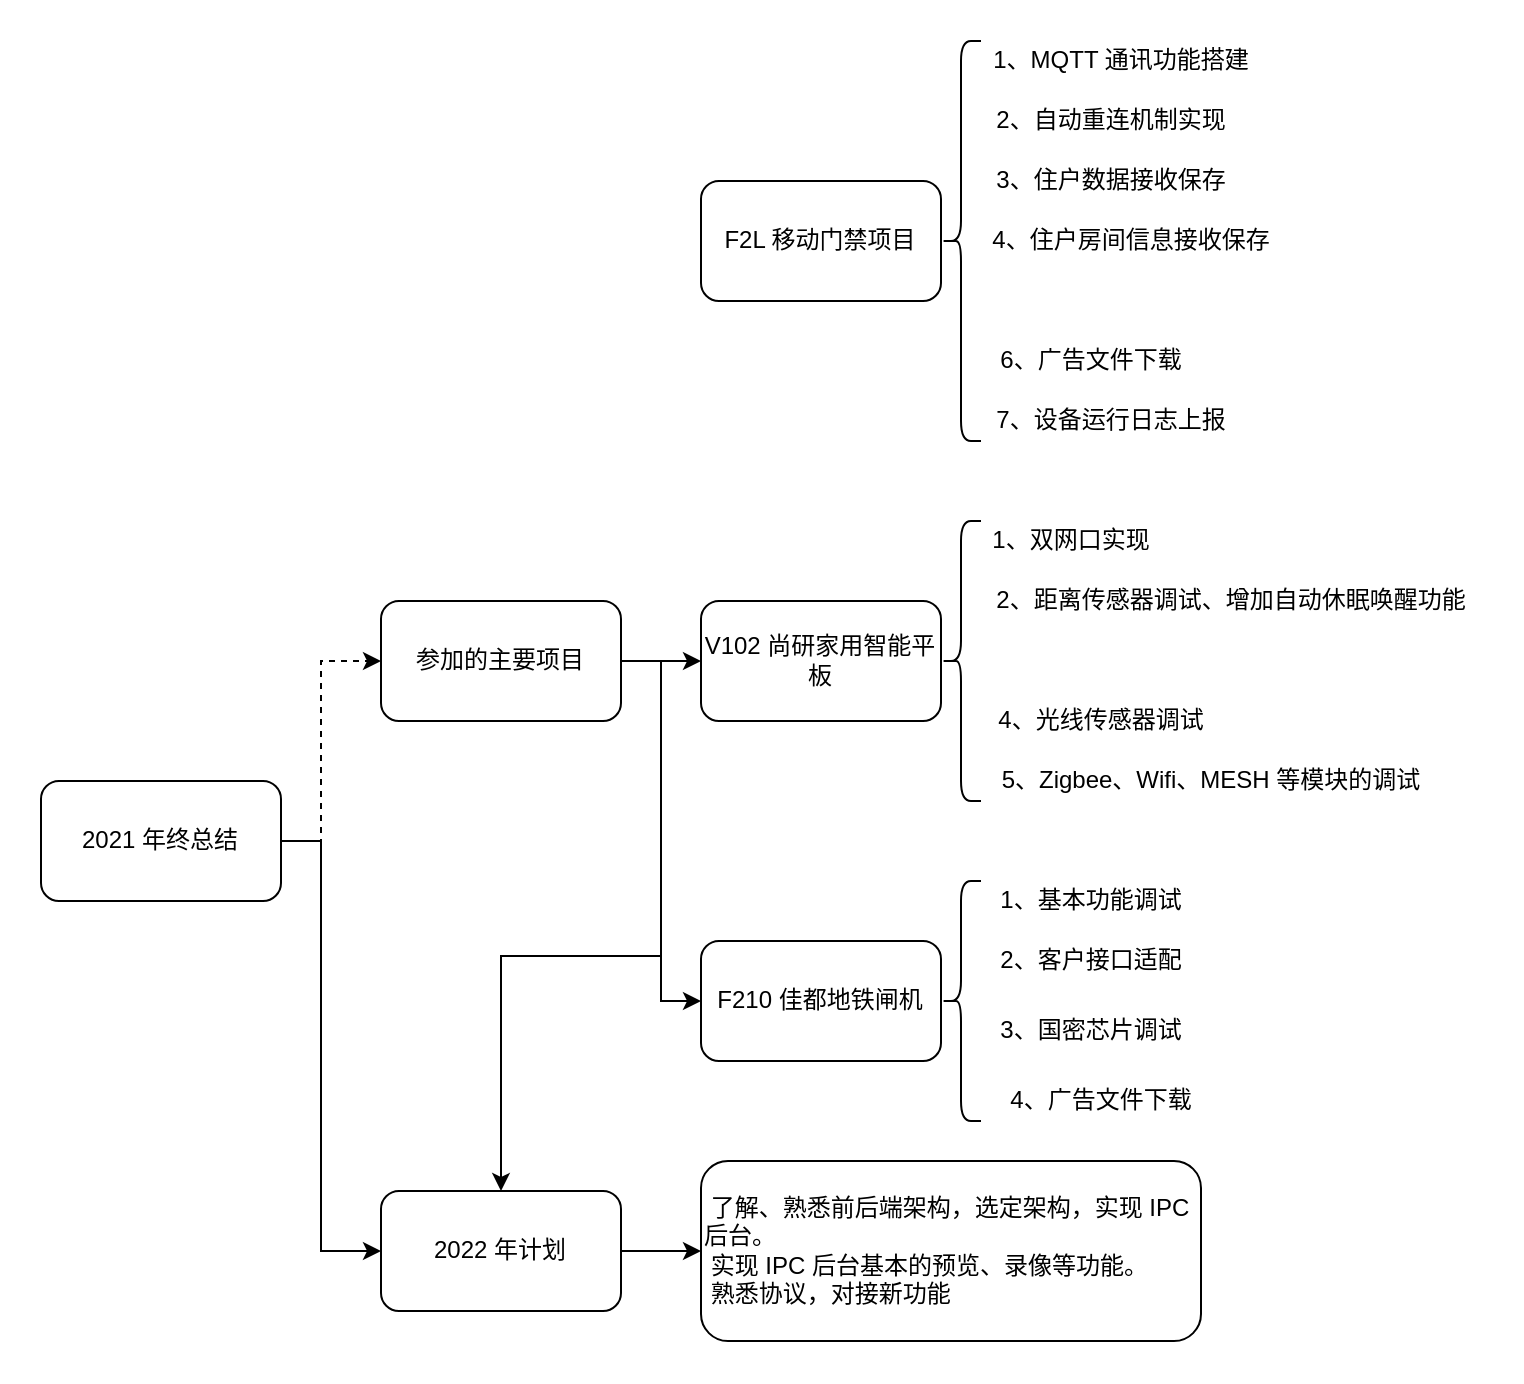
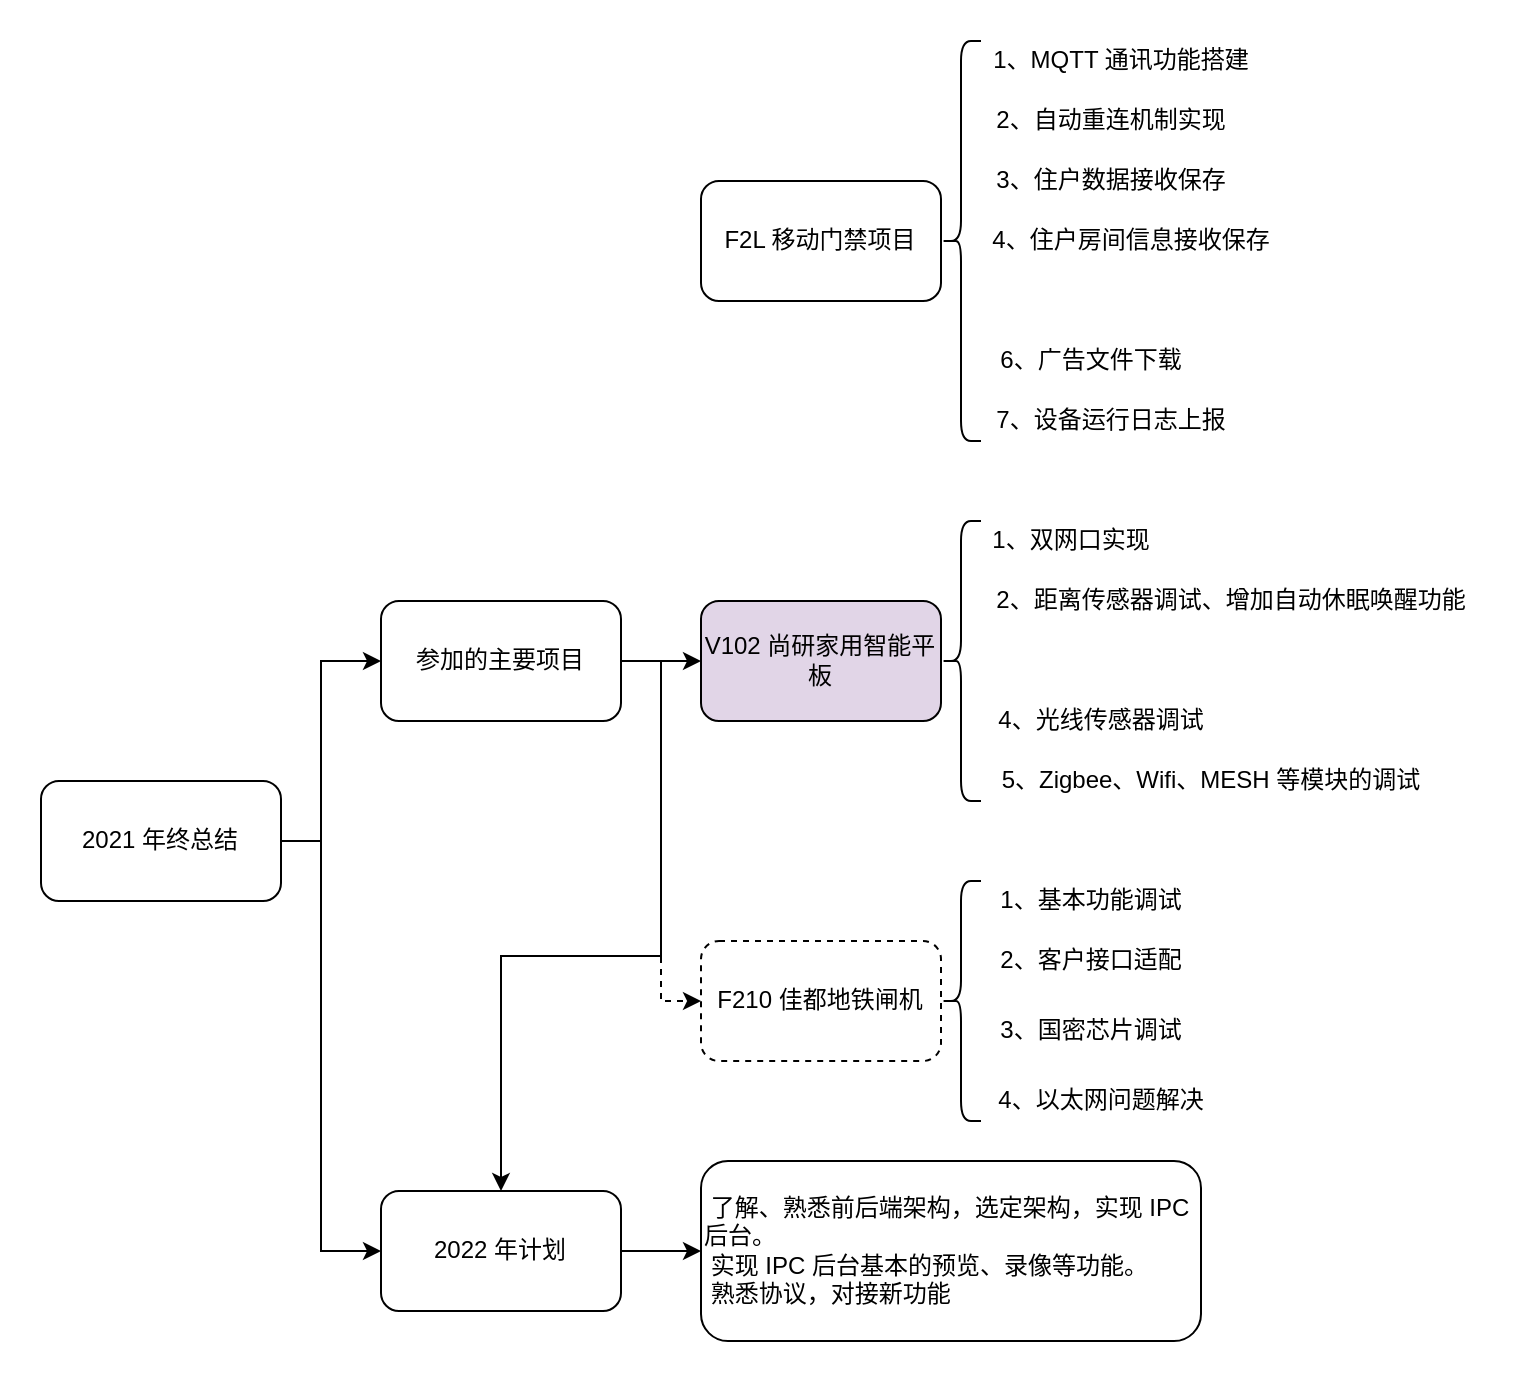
(821, 661) -> (821, 661)
(321, 727) -> (321, 727)
(661, 994) -> (661, 994)
(821, 1001) -> (821, 1001)
(1102, 1101) -> (1102, 1101)
